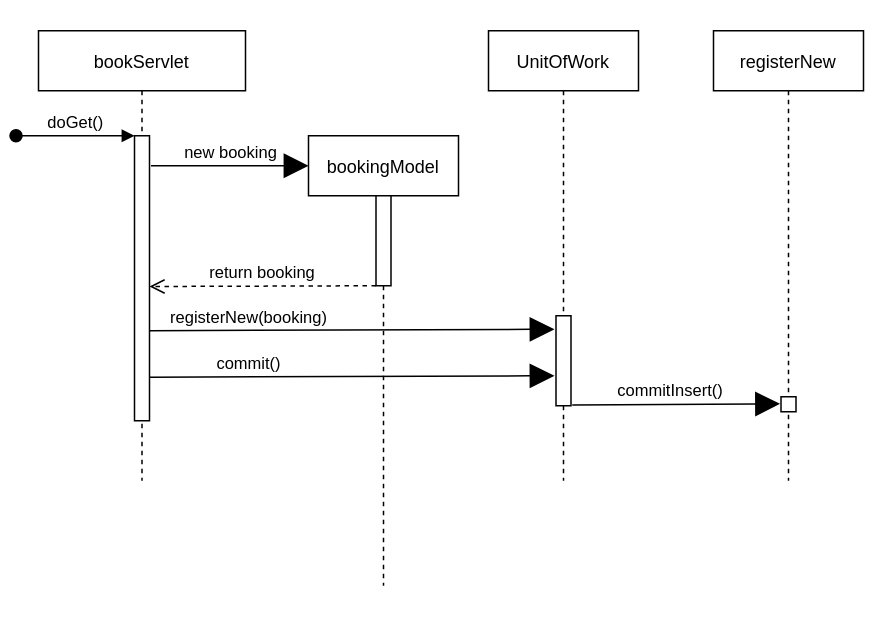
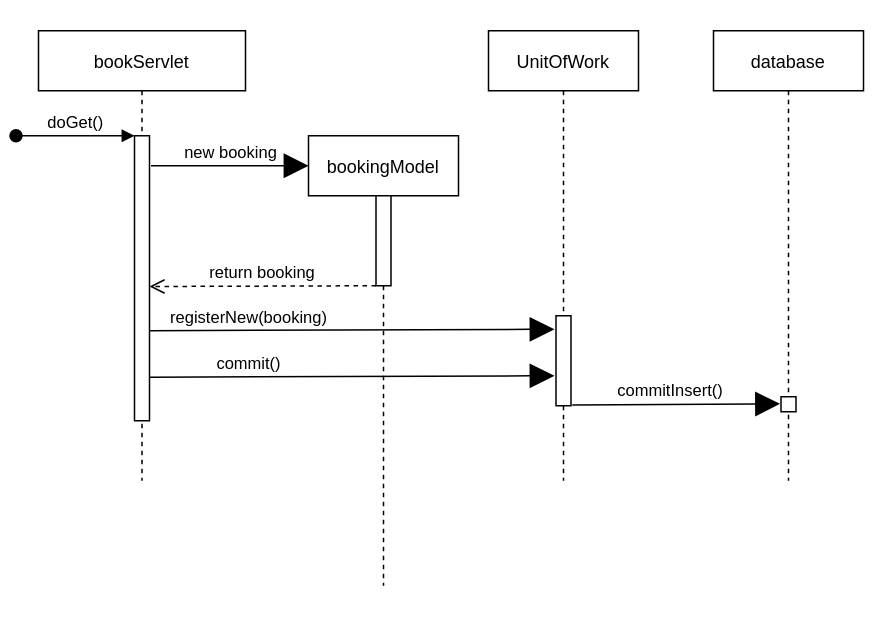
(788, 62) -> (788, 62)
